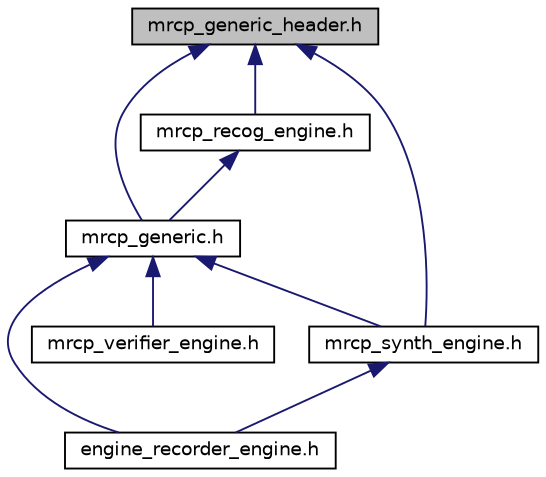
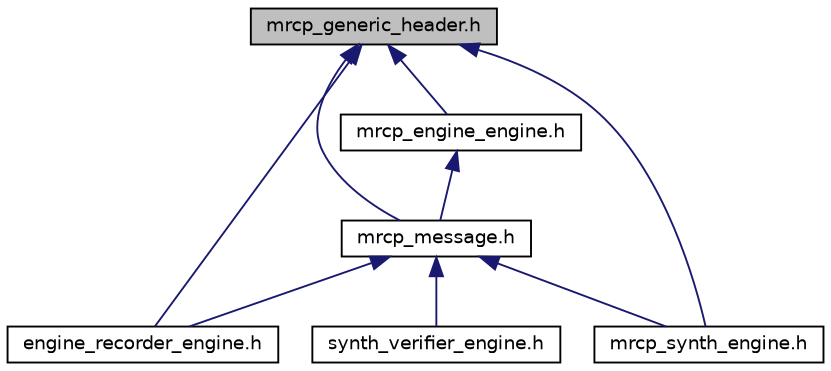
(255, 133) -> (461, 133)
(153, 239) -> (436, 239)
(153, 345) -> (436, 345)
(303, 402) -> (252, 194)
